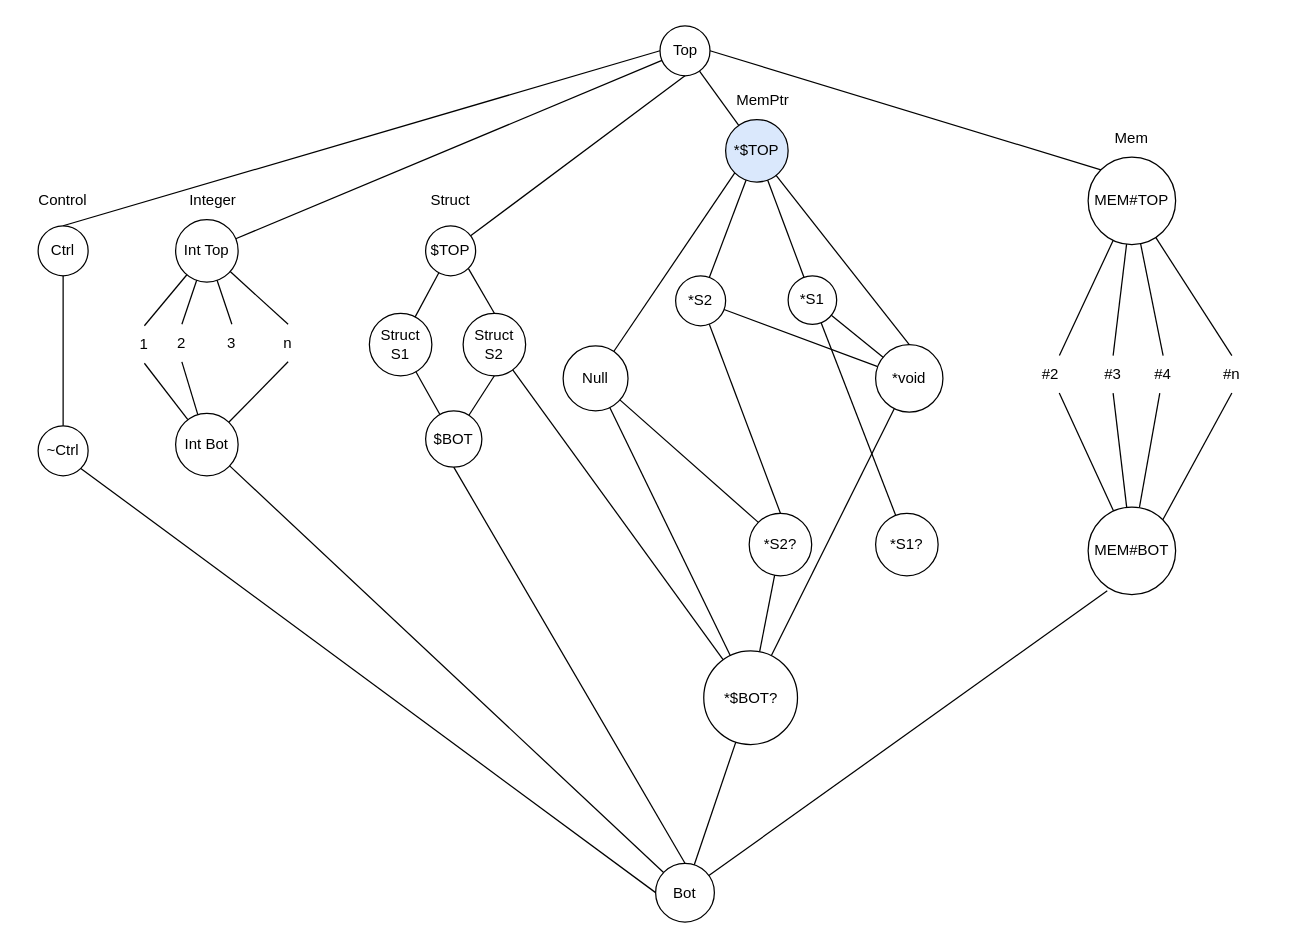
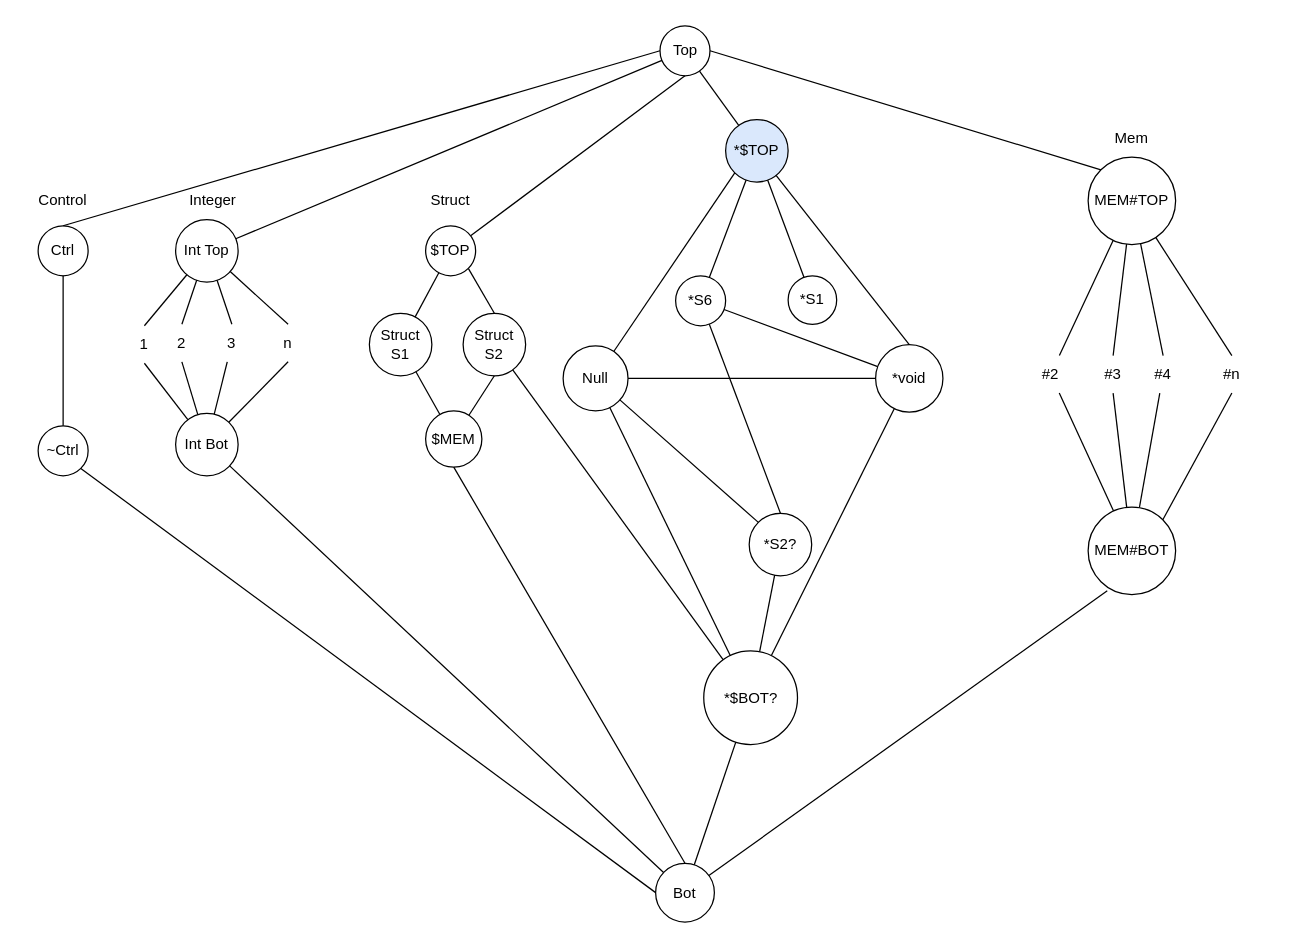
(763, 101) -> none
(701, 301) -> (701, 301)
(857, 336) -> (752, 378)
none -> (221, 388)
(858, 419) -> none
(454, 439) -> (454, 439)
(907, 544) -> none
